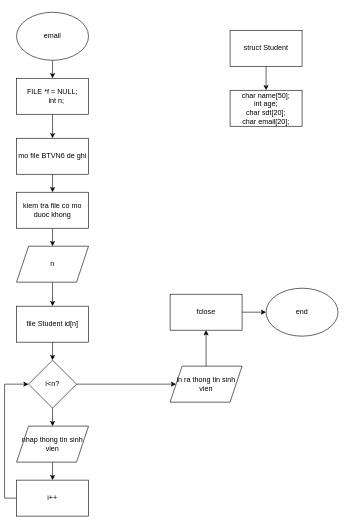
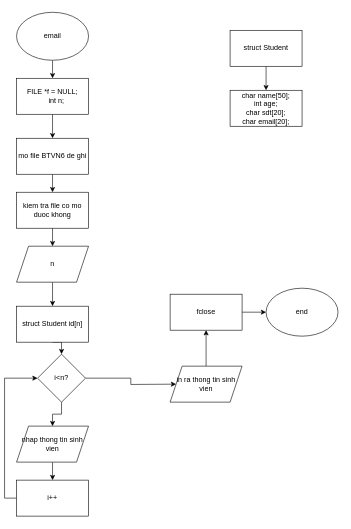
(53, 324) -> (53, 324)
(53, 384) -> (62, 378)
